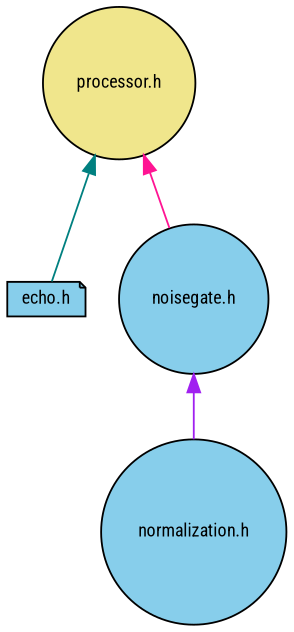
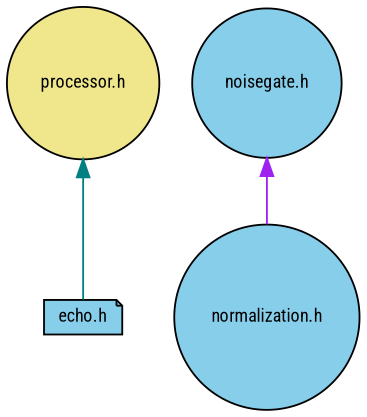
(160, 200) -> none
